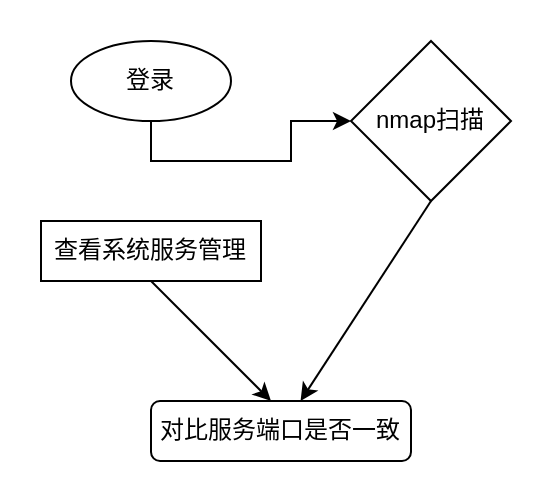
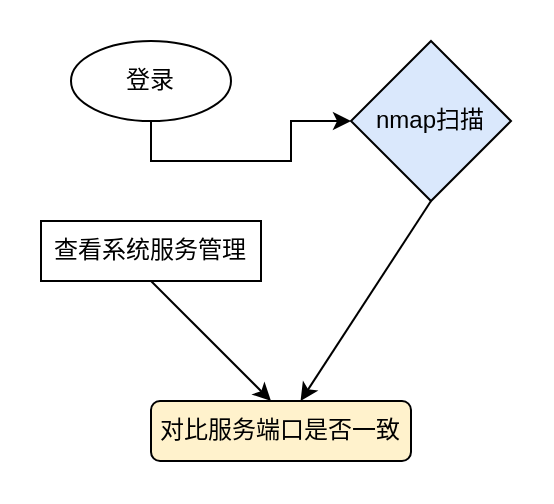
(431, 121) -> (431, 121)
(281, 431) -> (281, 431)
